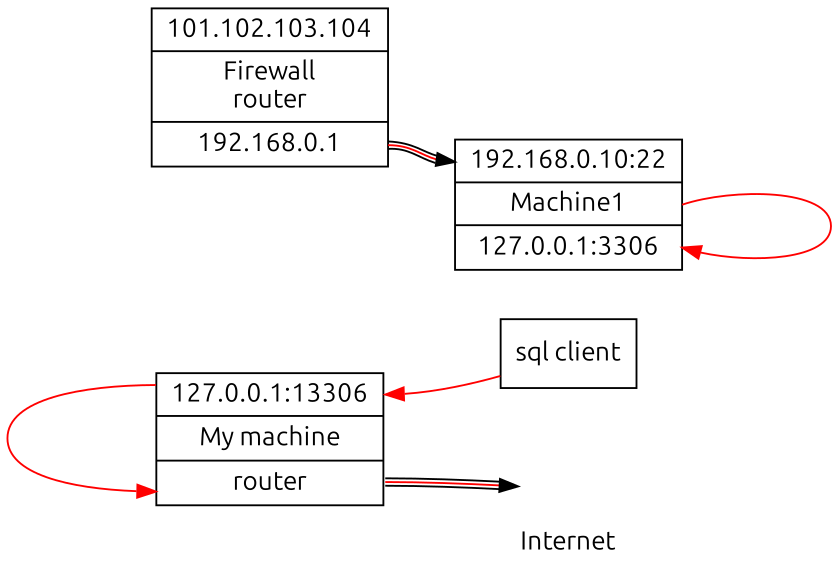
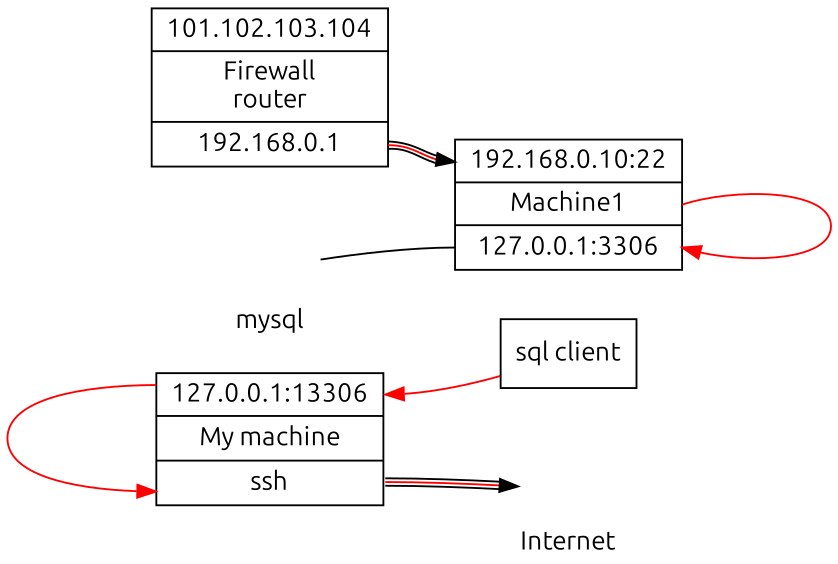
none -> (270, 268)
(270, 482) -> (270, 482)
